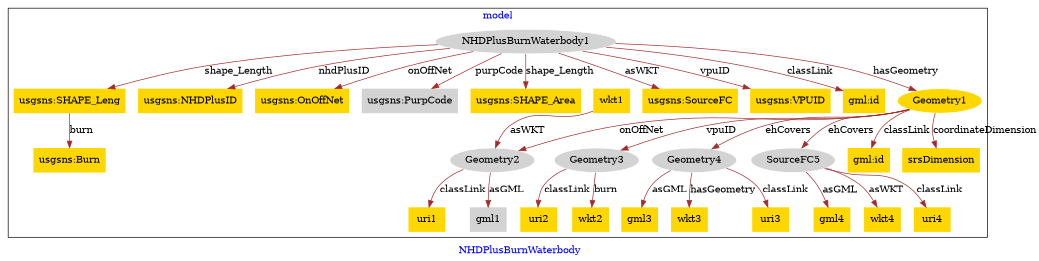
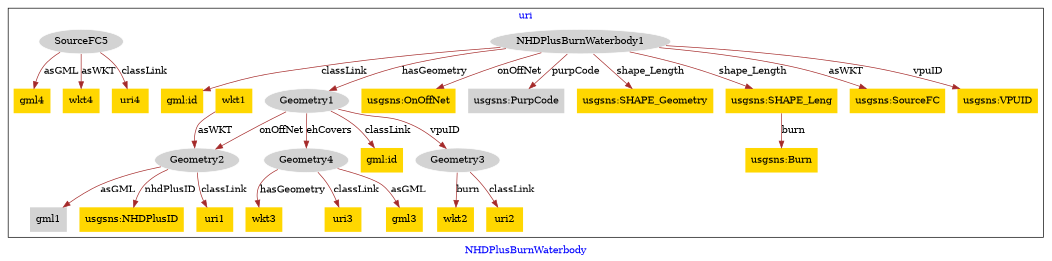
(498, 16) -> (526, 16)
(341, 62) -> (148, 181)
(526, 101) -> (645, 101)
(940, 101) -> (307, 101)
(833, 123) -> none
(941, 160) -> none
